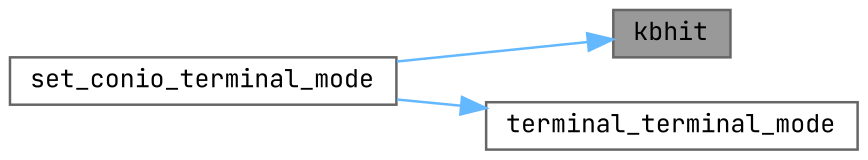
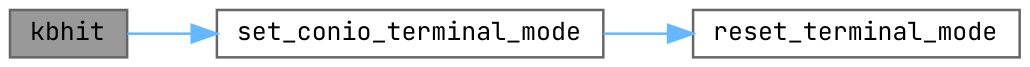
(492, 52) -> (159, 34)
(672, 126) -> (856, 34)
